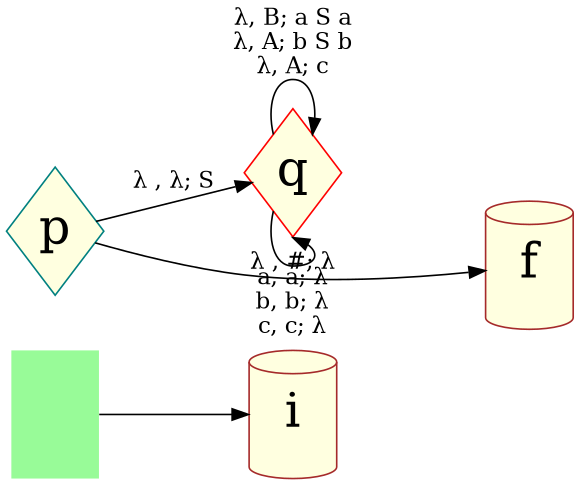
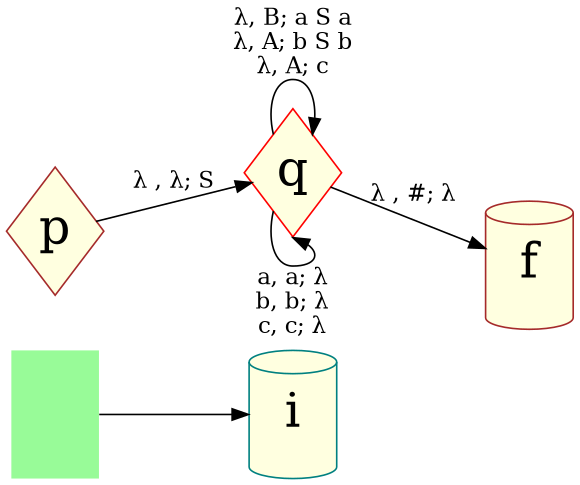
(55, 231) -> (55, 231)
(280, 278) -> (400, 215)
(293, 414) -> (293, 414)
